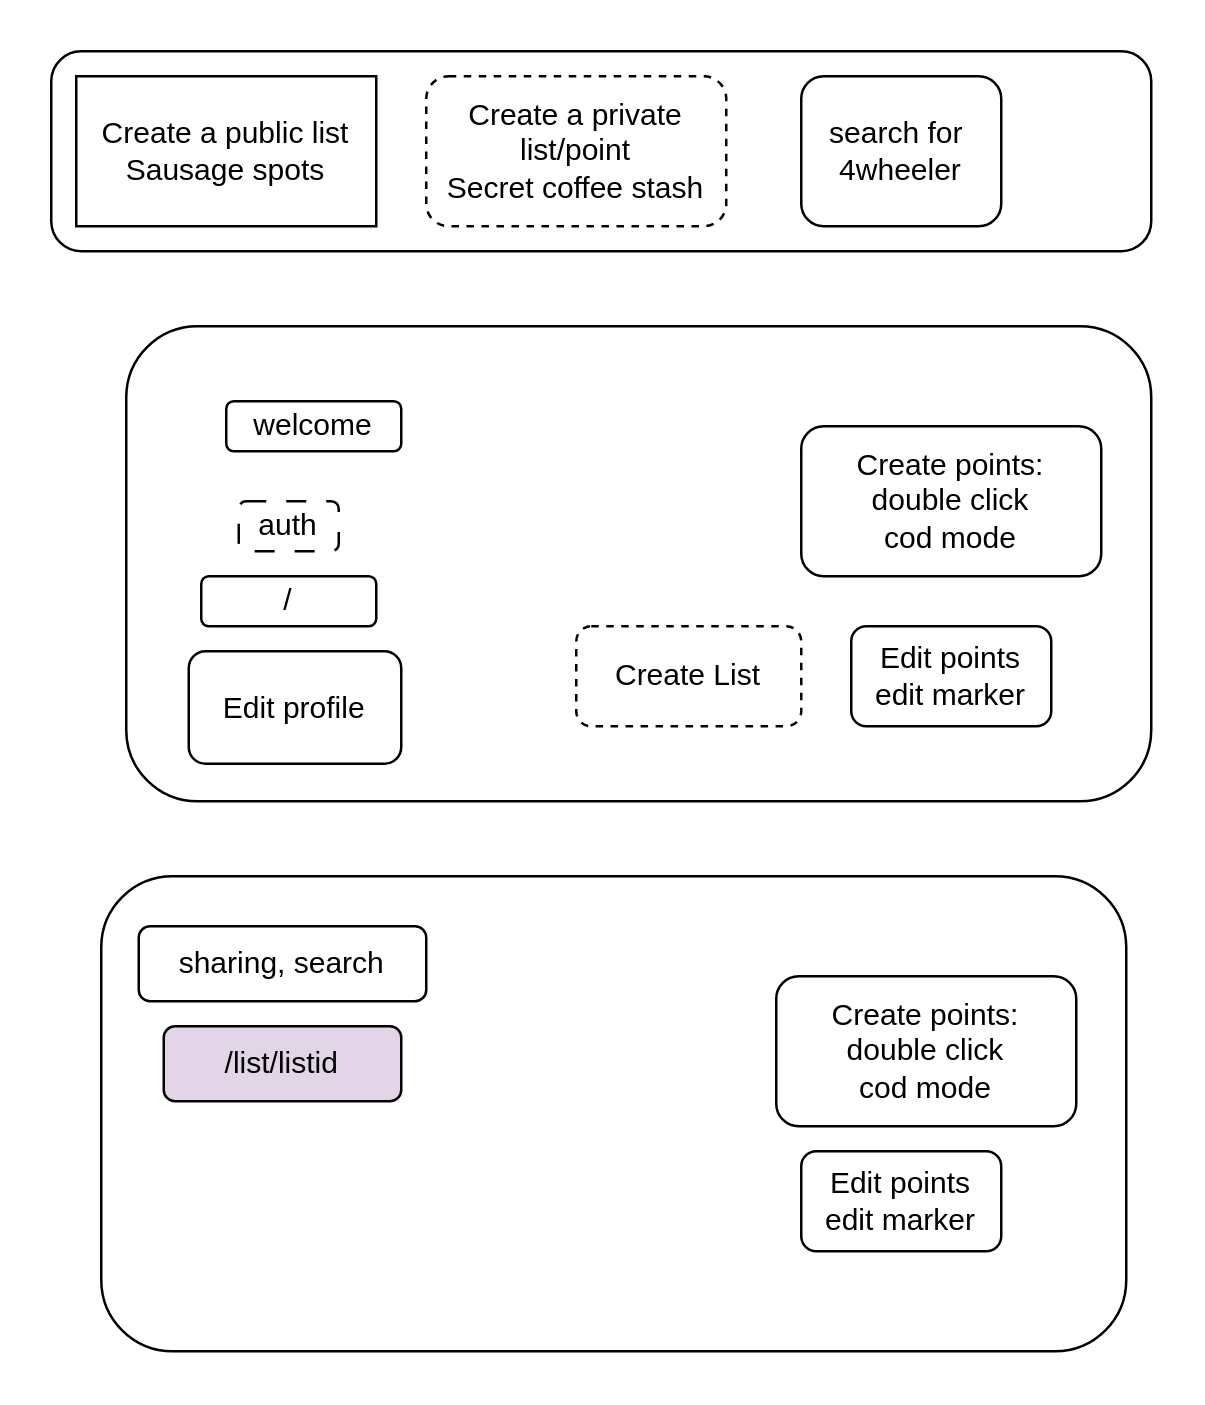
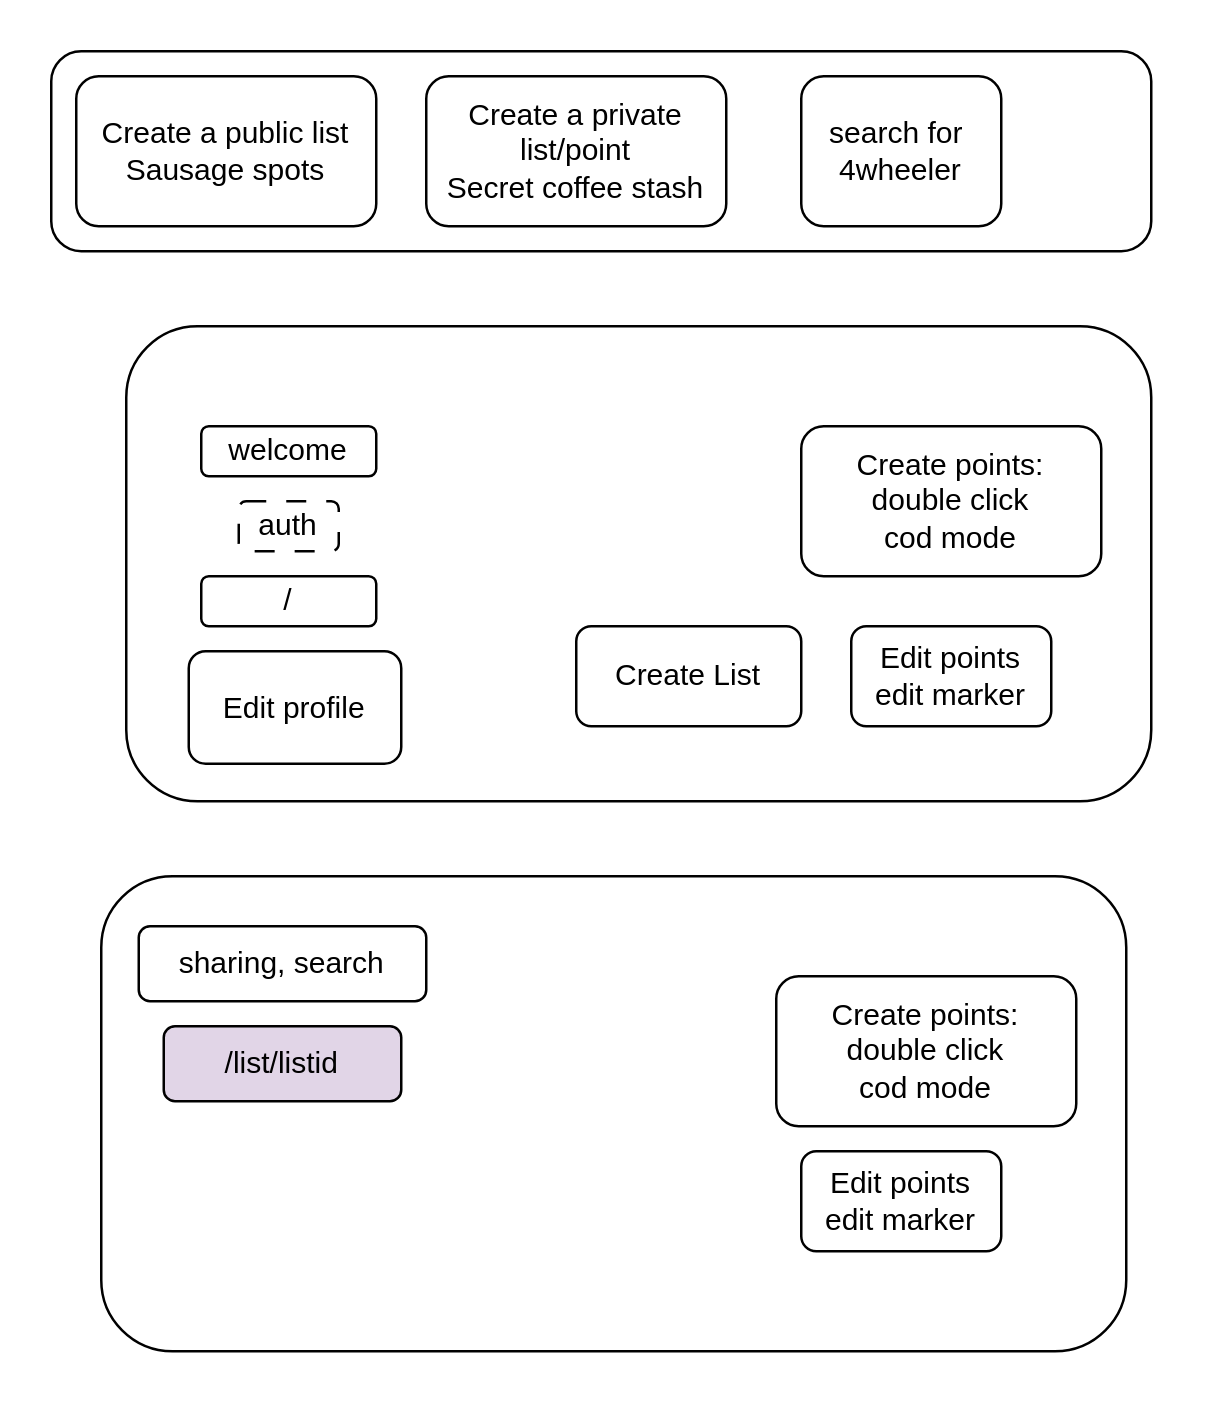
(226, 151) -> (226, 151)
(576, 151) -> (576, 151)
(314, 426) -> (289, 451)
(689, 676) -> (689, 676)
